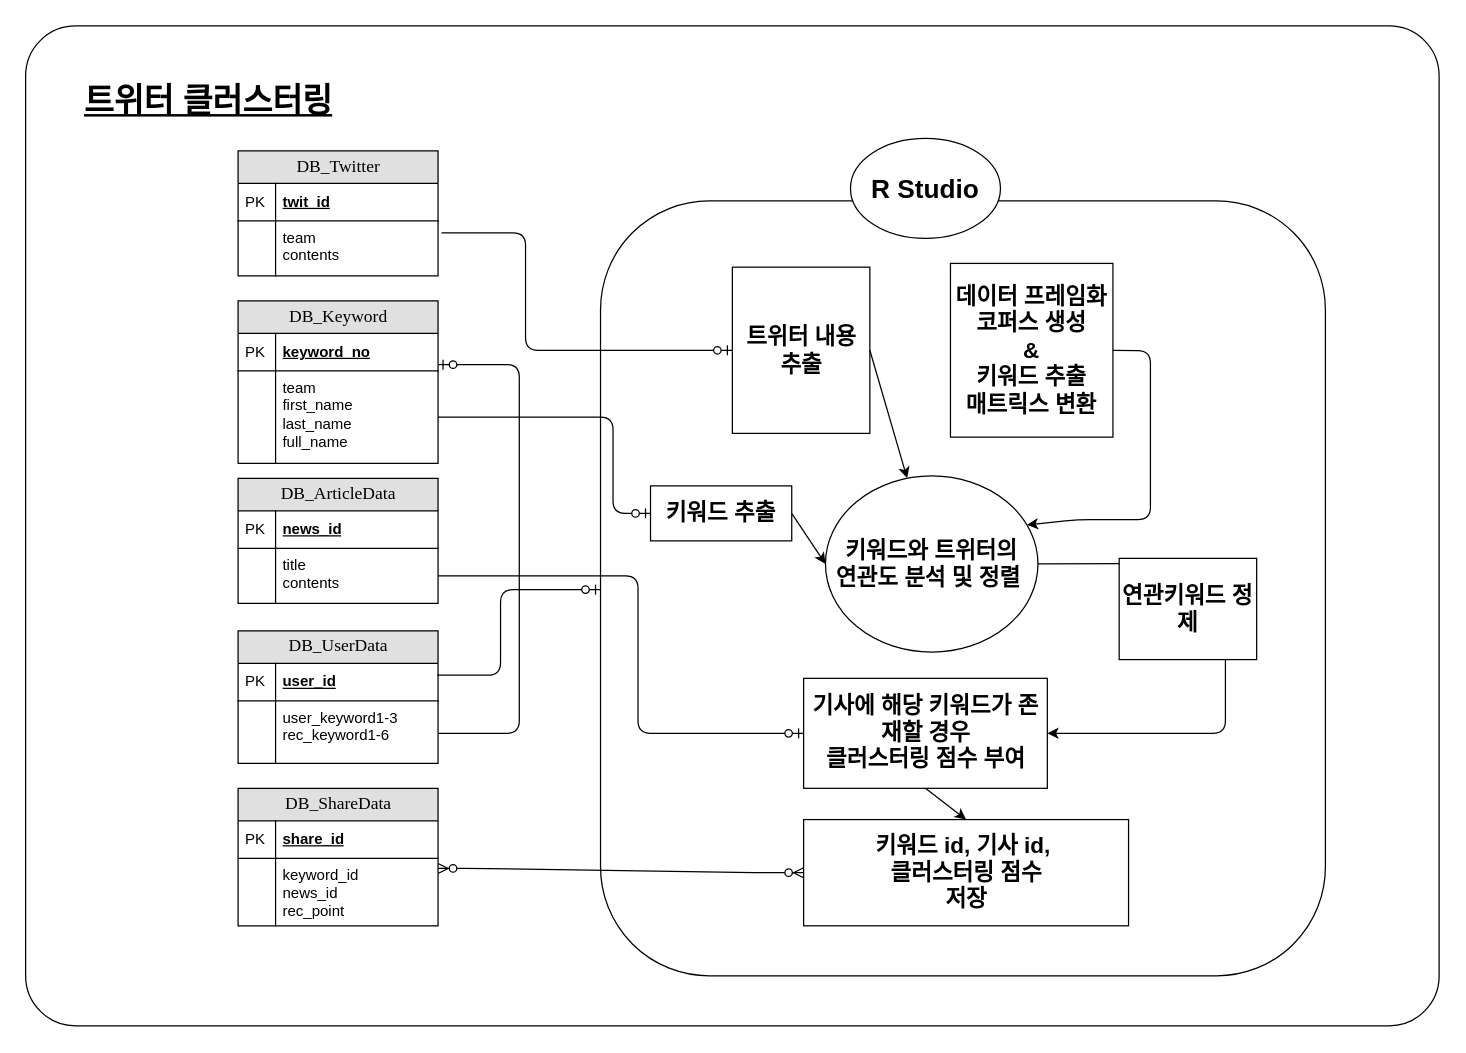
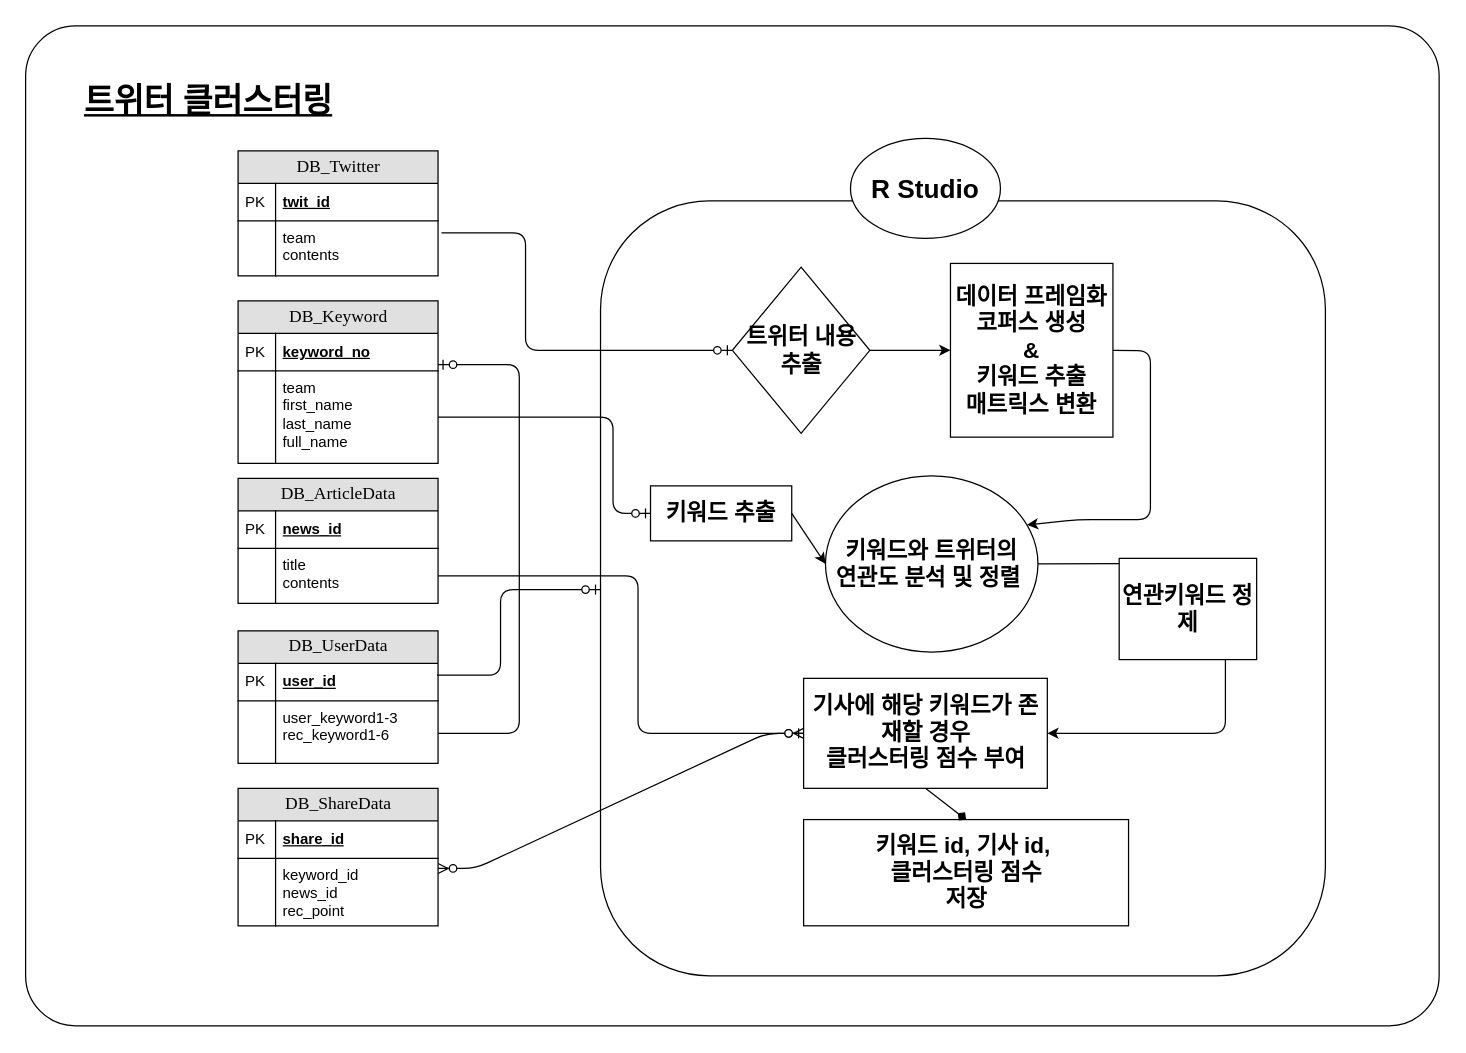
(801, 350) -> (801, 350)
(887, 410) -> (906, 350)
(958, 813) -> (958, 813)
(635, 871) -> (616, 803)
